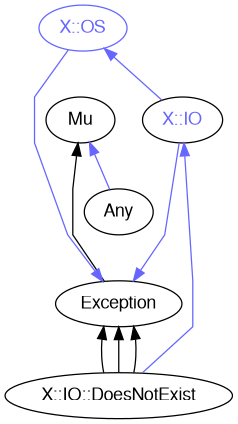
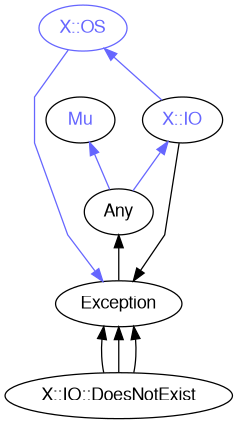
(80, 120) -> (80, 120)
(169, 210) -> (169, 210)
(73, 223) -> (119, 264)
(192, 276) -> (147, 172)
